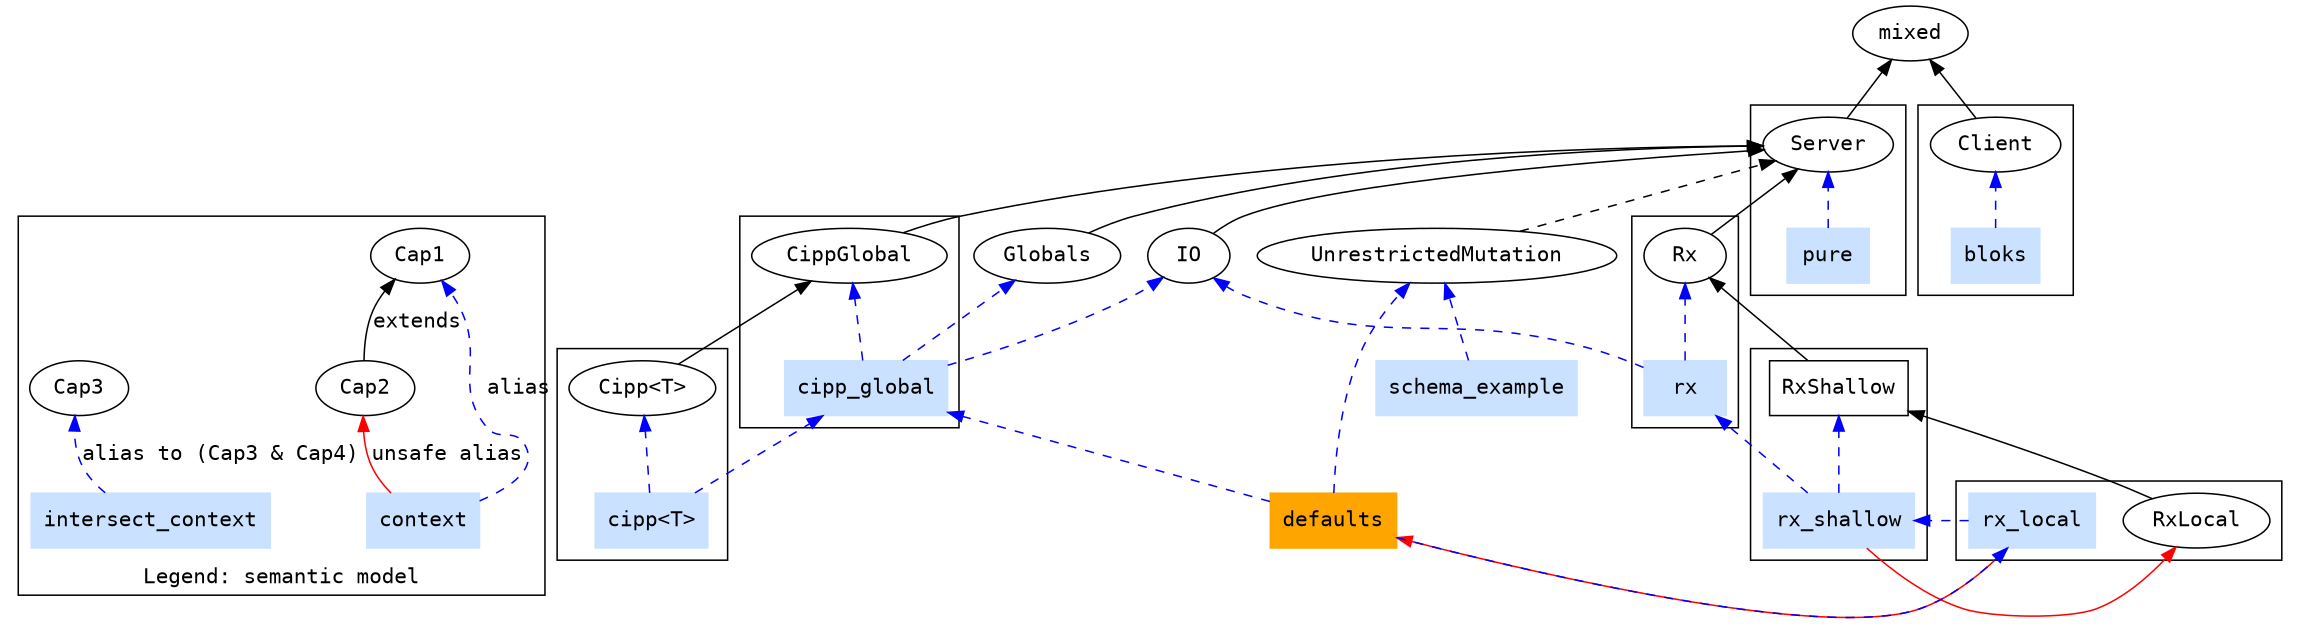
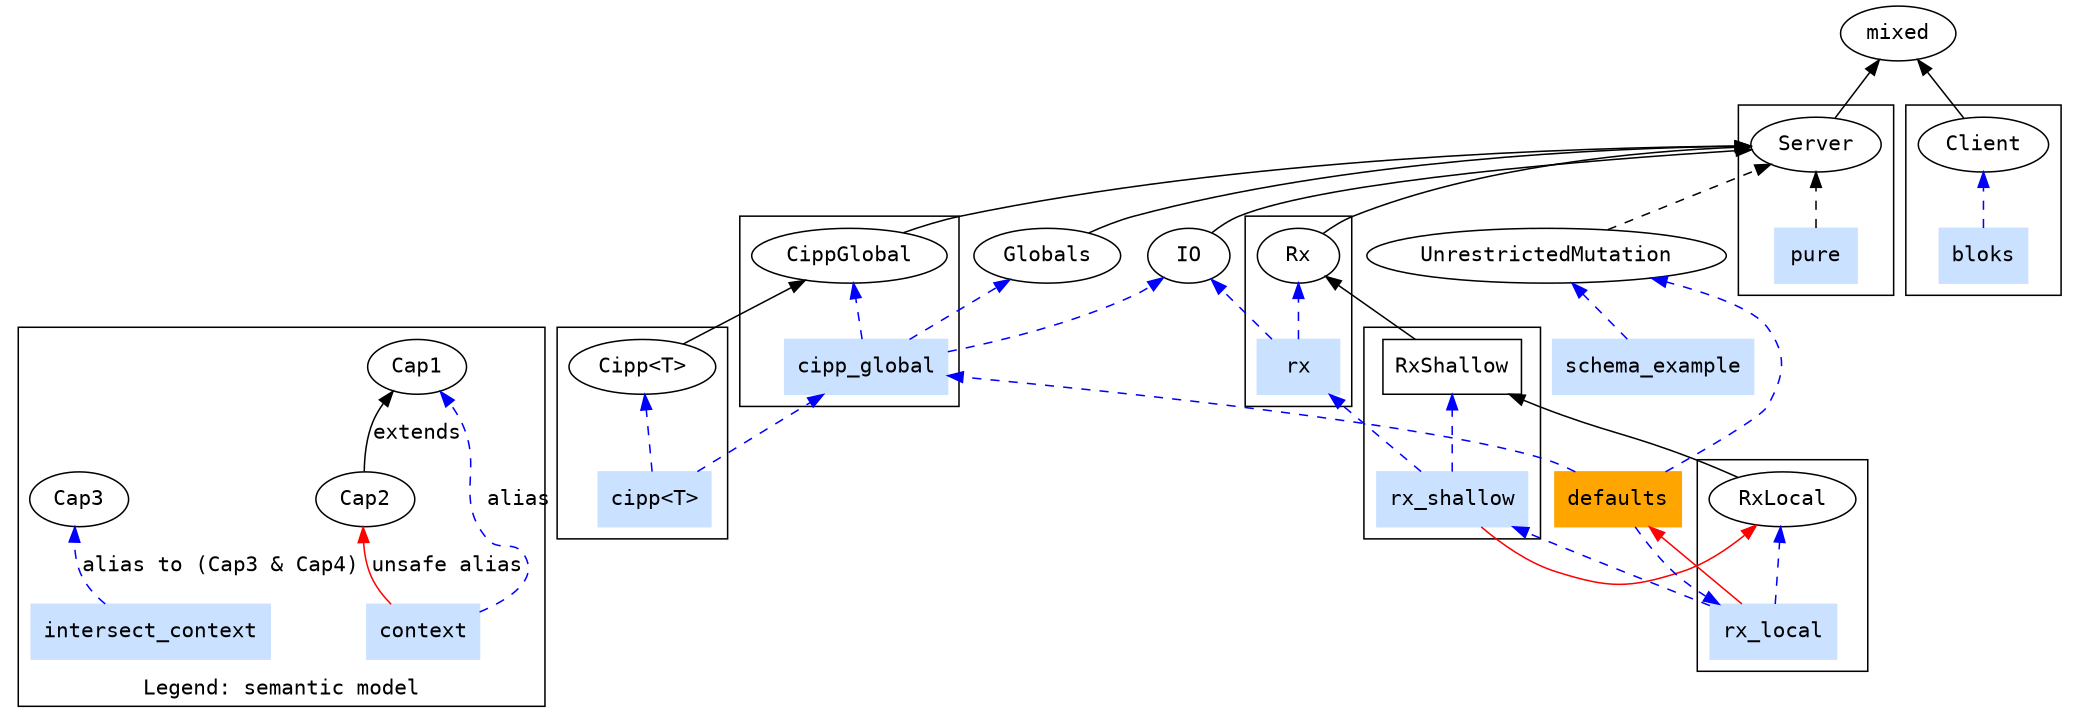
(1828, 208) -> (1816, 208)
none -> (1777, 573)
